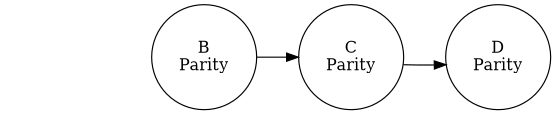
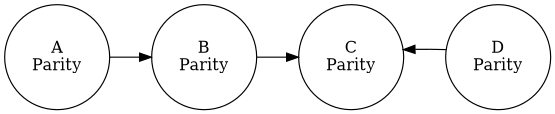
none -> (57, 57)
(419, 65) -> (431, 49)
